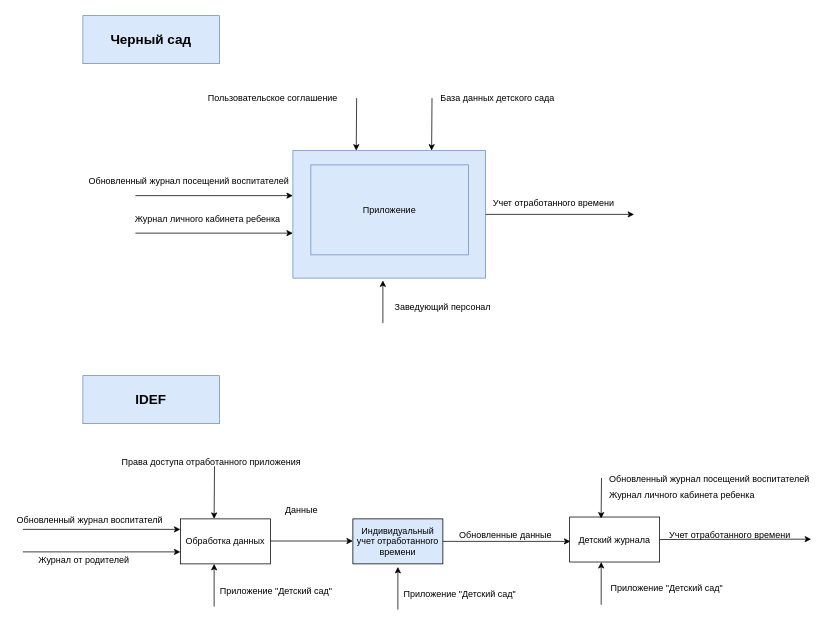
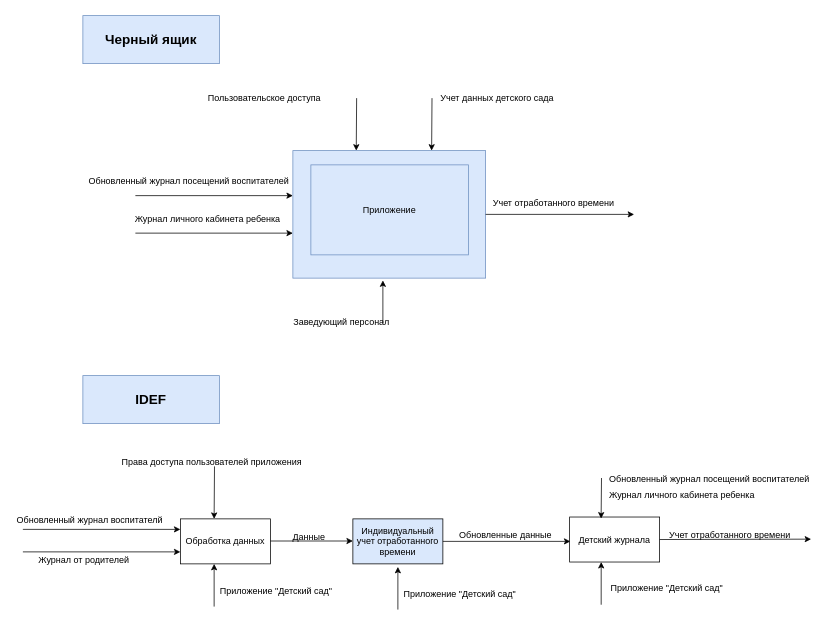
(151, 39) -> (151, 39)
(275, 98) -> (267, 98)
(500, 98) -> (500, 98)
(450, 307) -> (348, 322)
(214, 462) -> (214, 462)
(306, 510) -> (314, 537)
